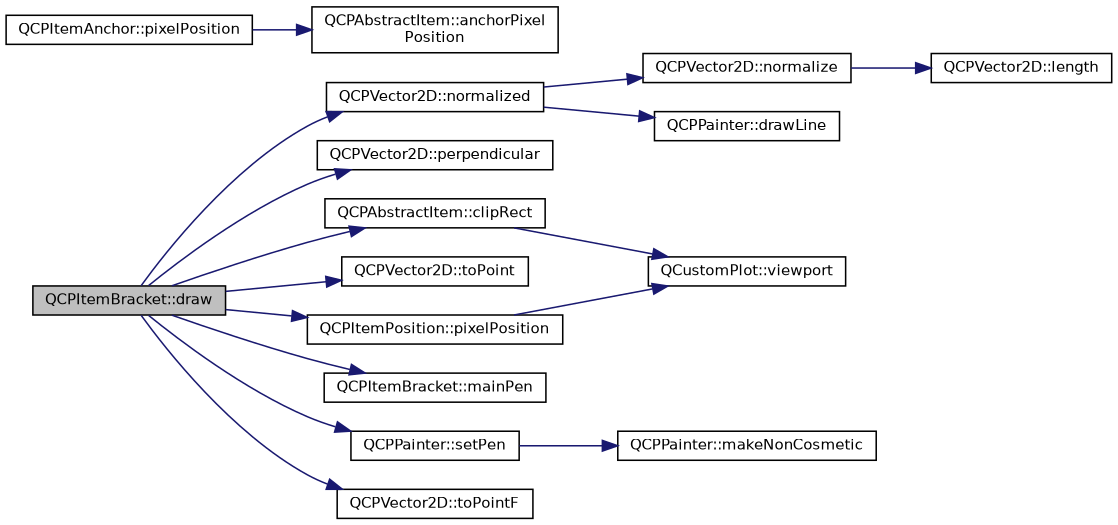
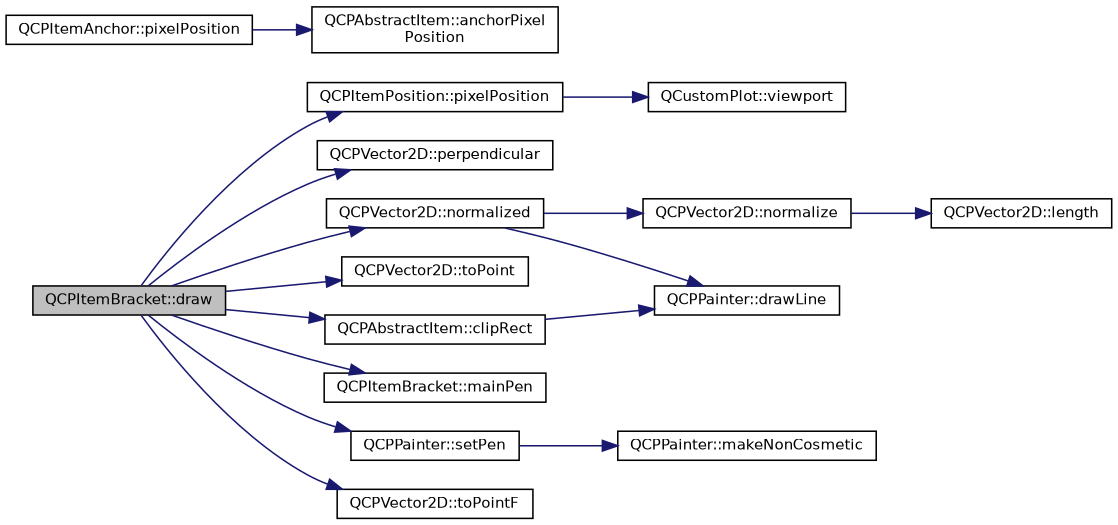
(583, 241) -> (592, 315)
